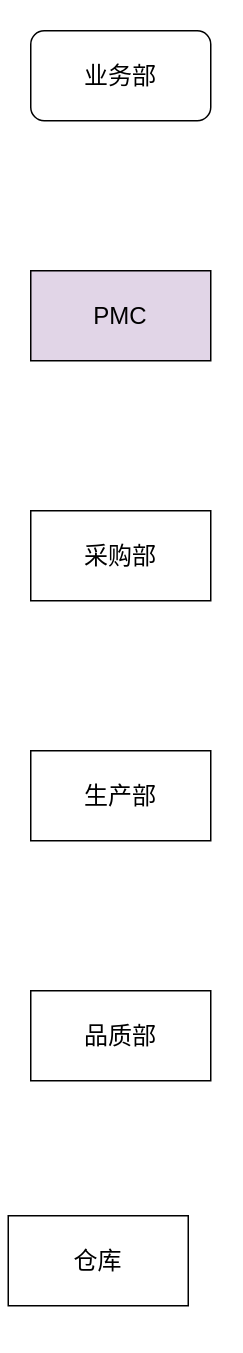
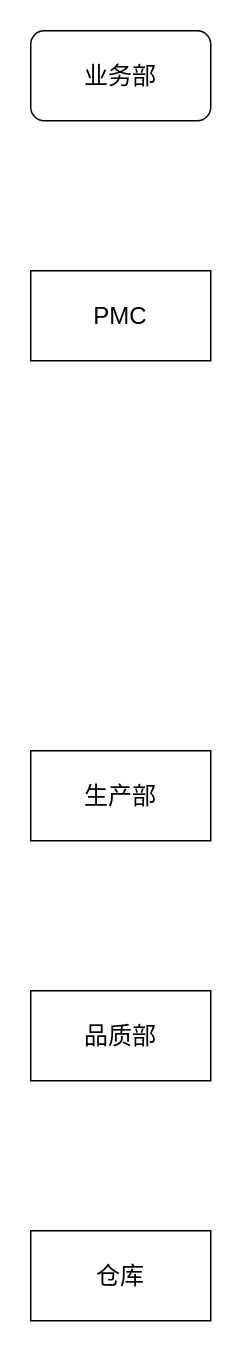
(121, 316) -> (121, 316)
(121, 556) -> none
(98, 1261) -> (121, 1276)
